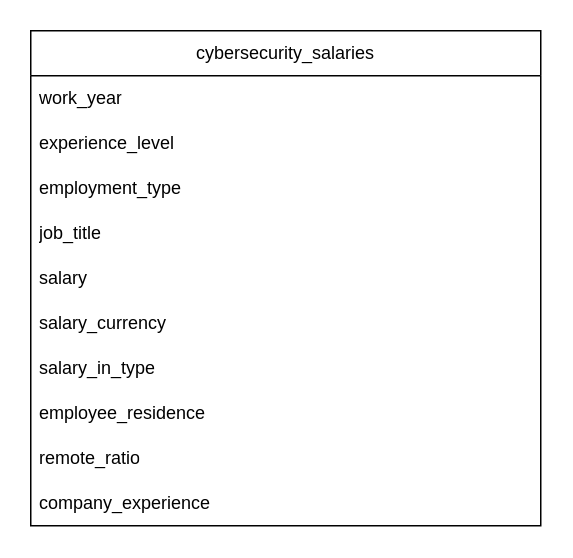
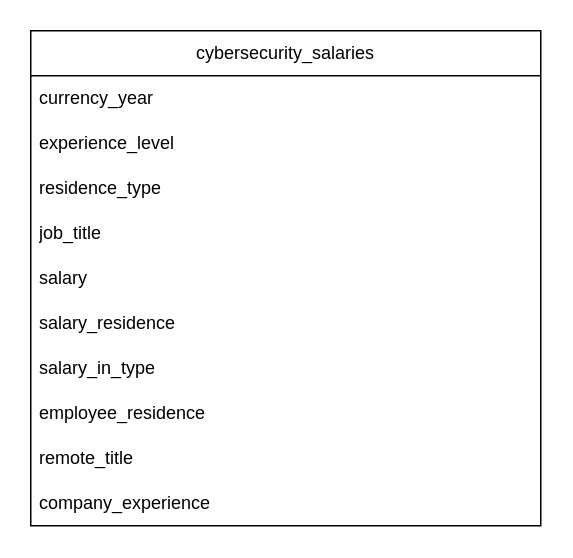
(85, 98) -> (105, 98)
(113, 188) -> (108, 188)
(113, 323) -> (116, 323)
(98, 458) -> (96, 458)
